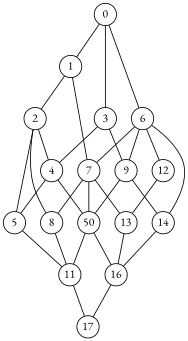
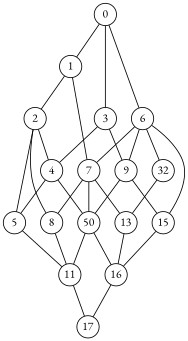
(163, 171) -> (163, 171)
(163, 223) -> (163, 223)
